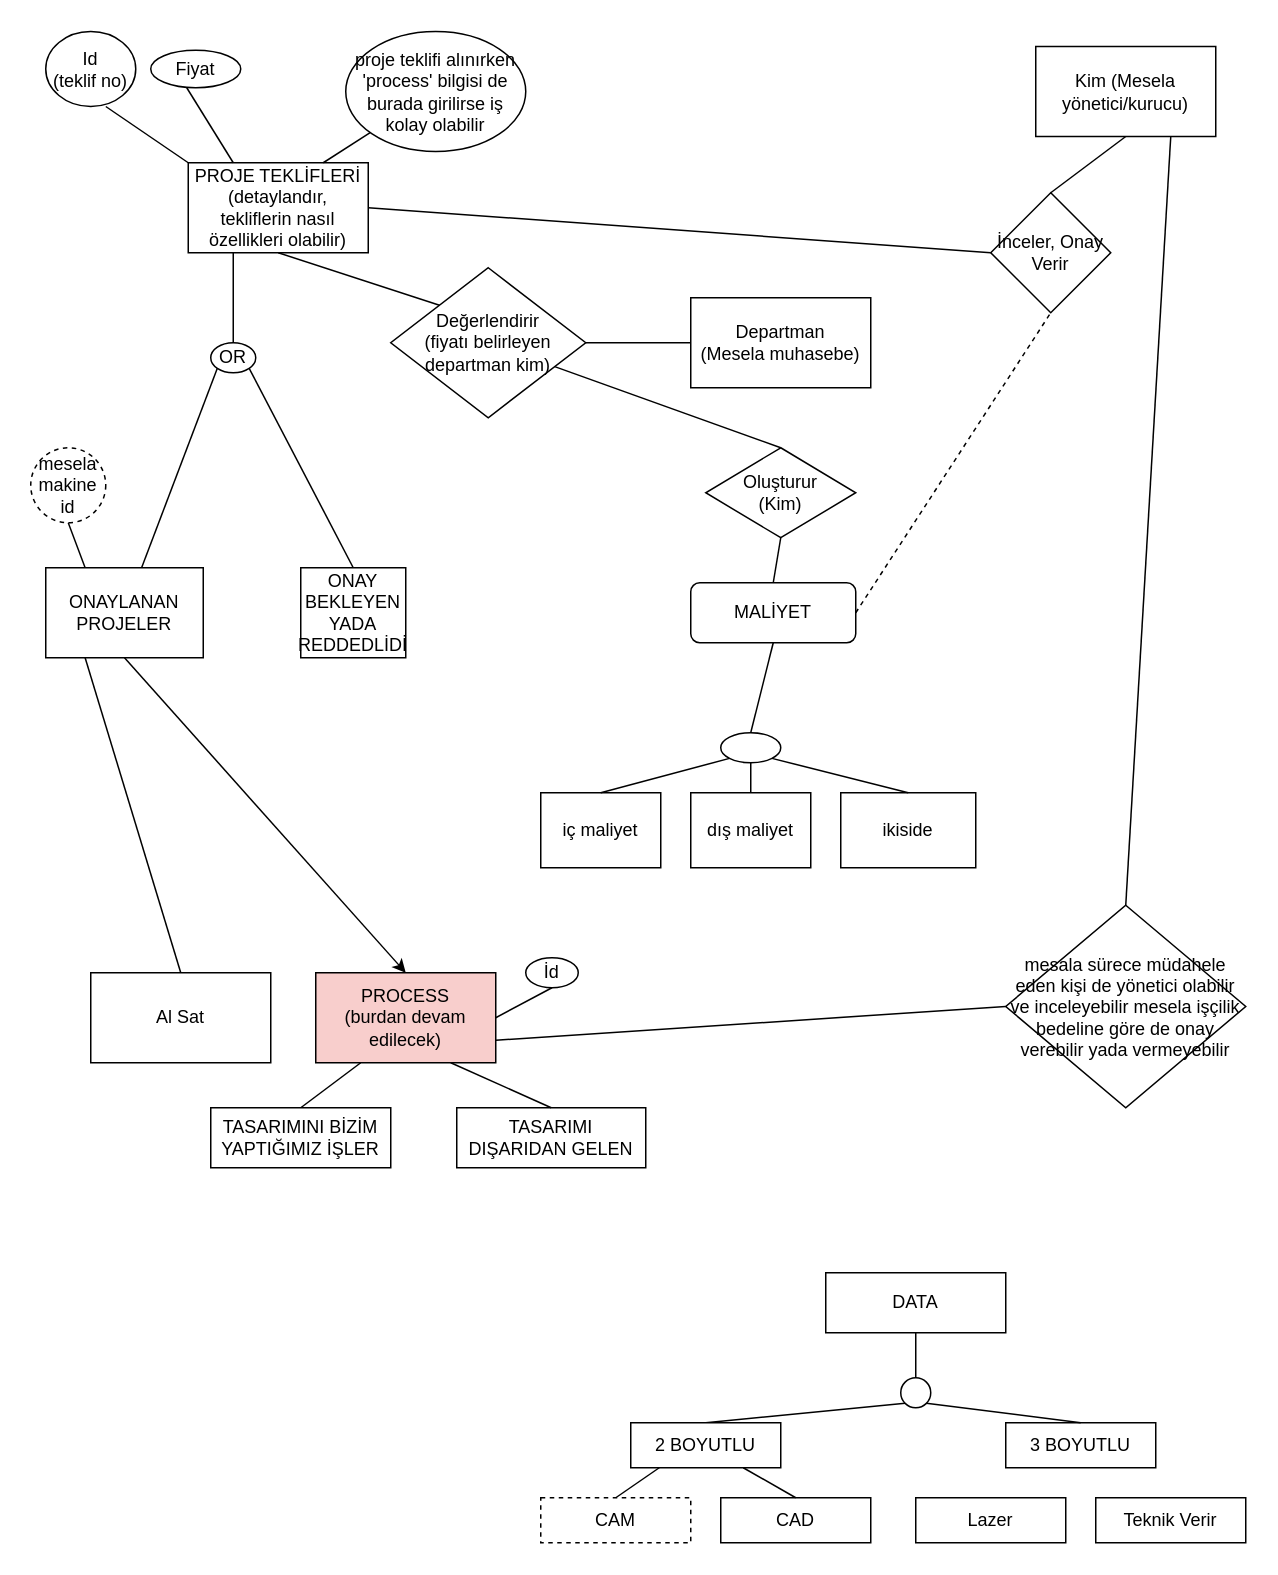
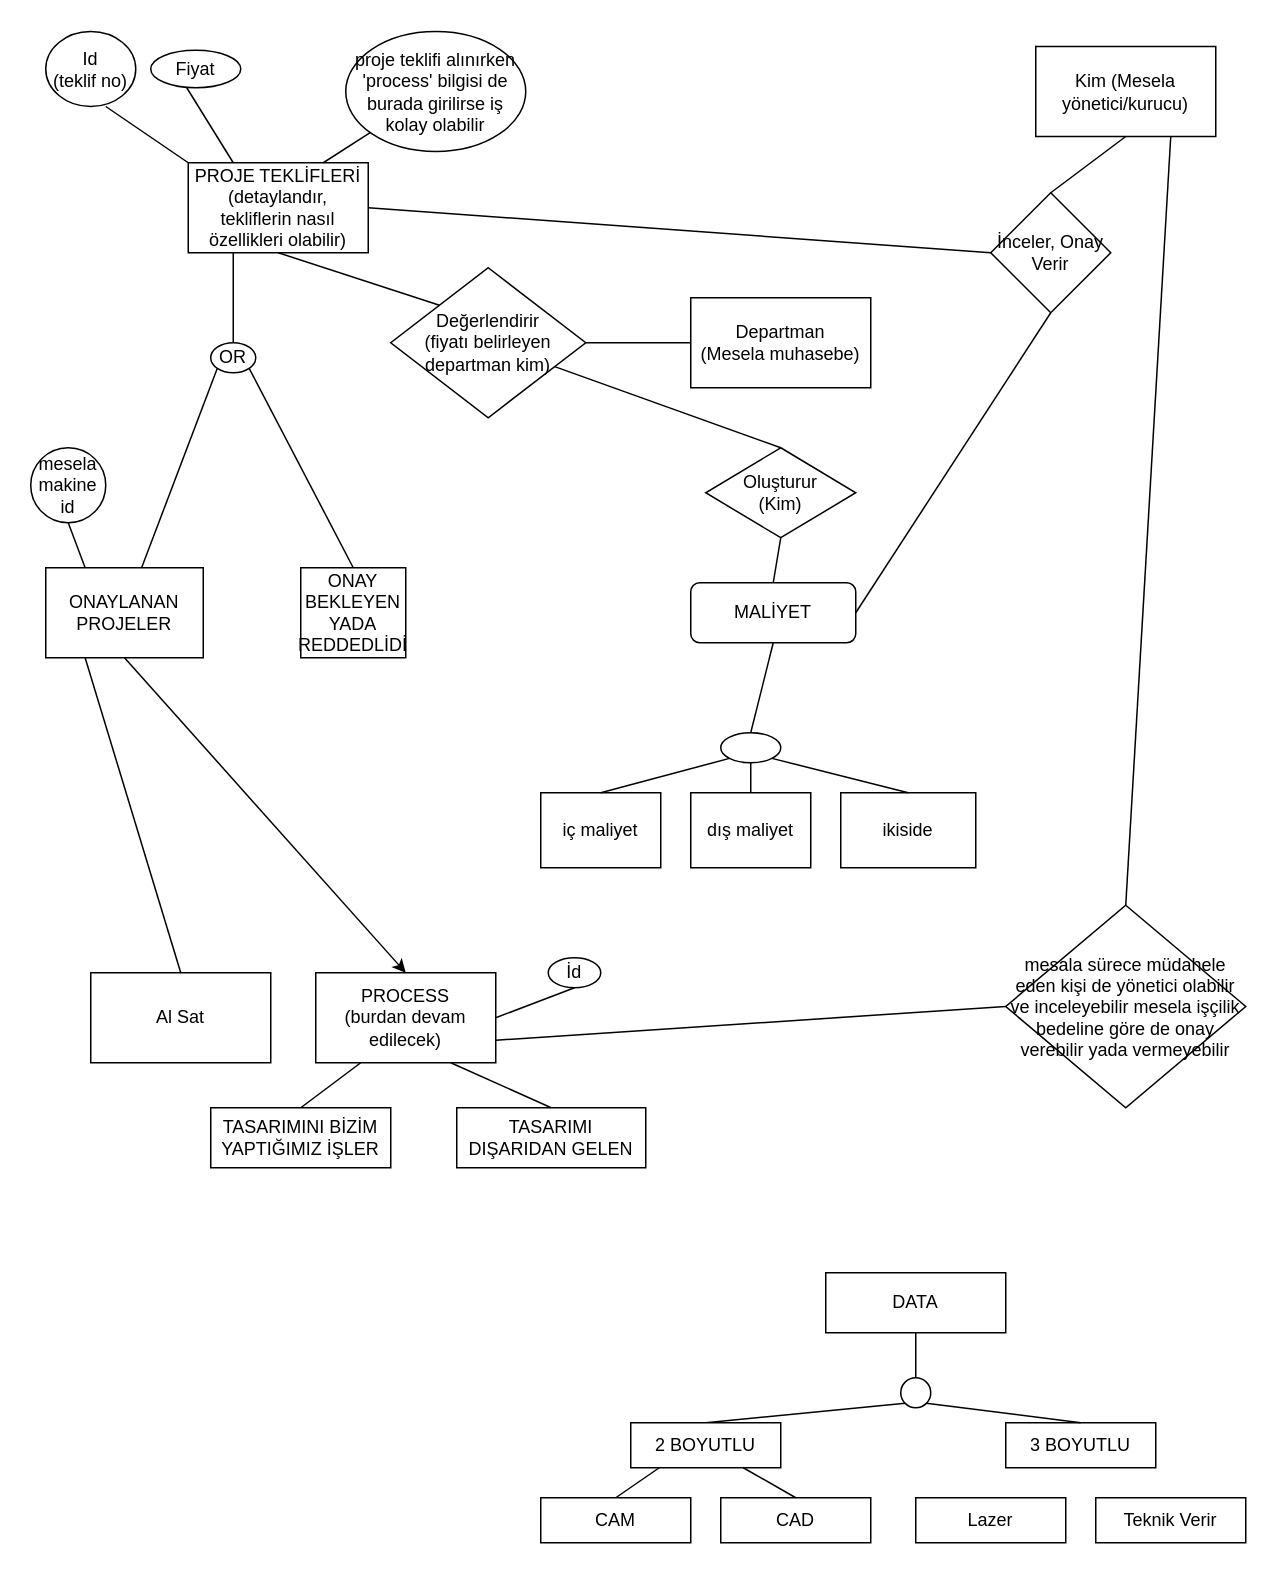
(954, 461) -> (954, 461)
(68, 485) -> (68, 485)
(552, 973) -> (575, 973)
(406, 1018) -> (406, 1018)
(616, 1520) -> (616, 1520)
